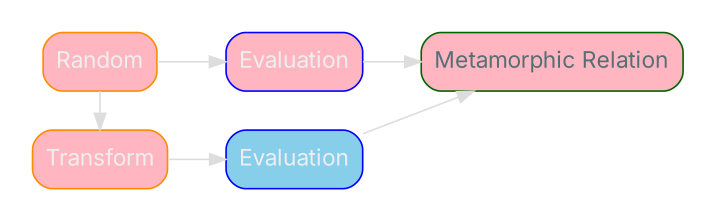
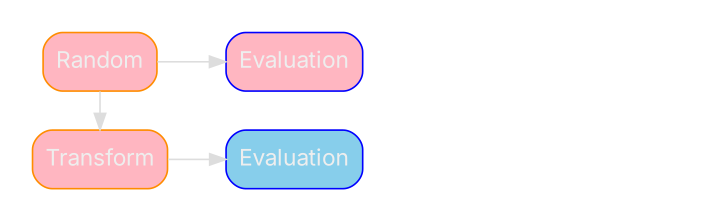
(552, 62) -> none
